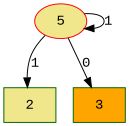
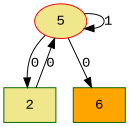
(35, 63) -> (35, 63)
none -> (44, 68)
(99, 105) -> (99, 105)
